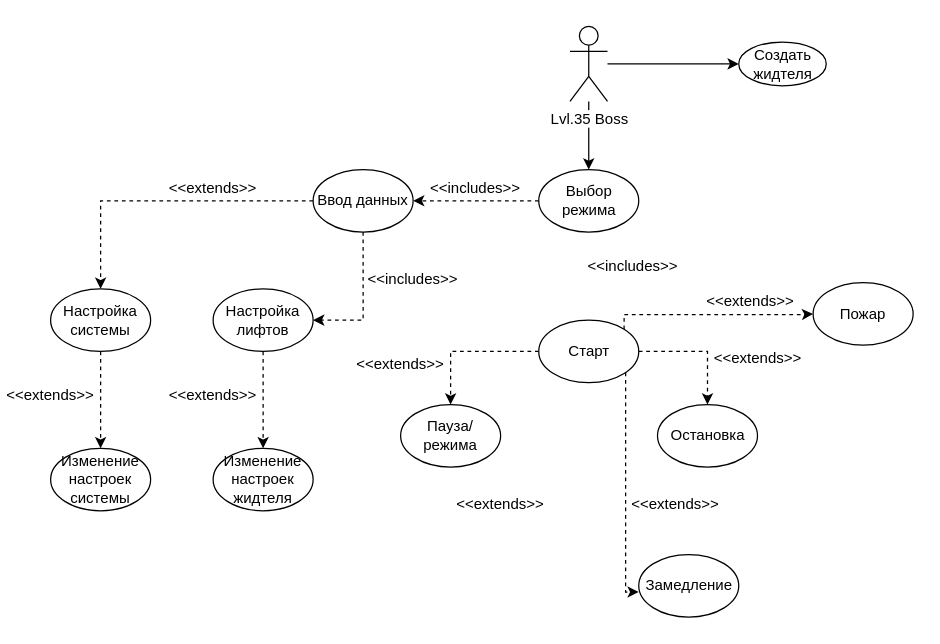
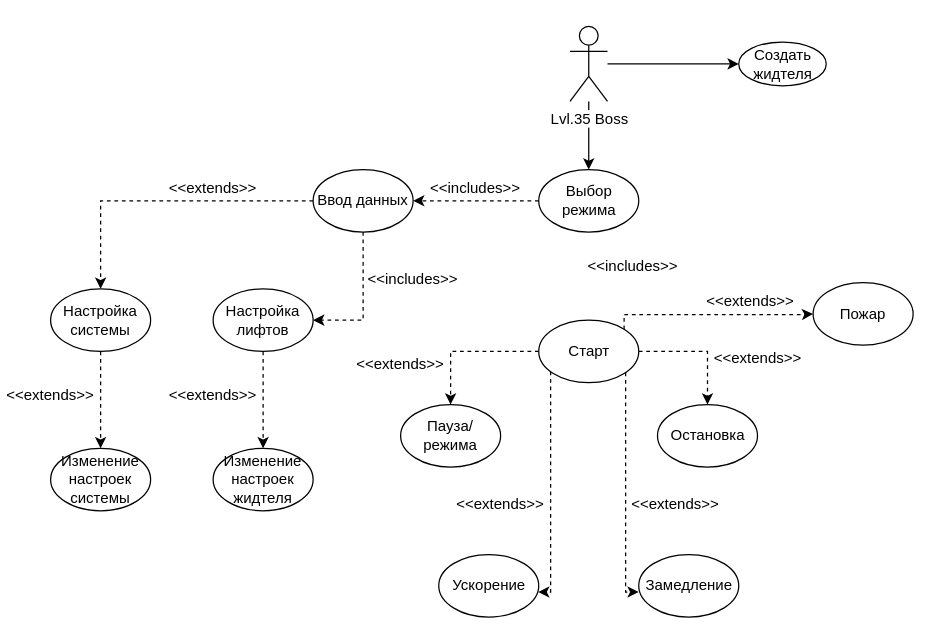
none -> (551, 484)
none -> (489, 586)
